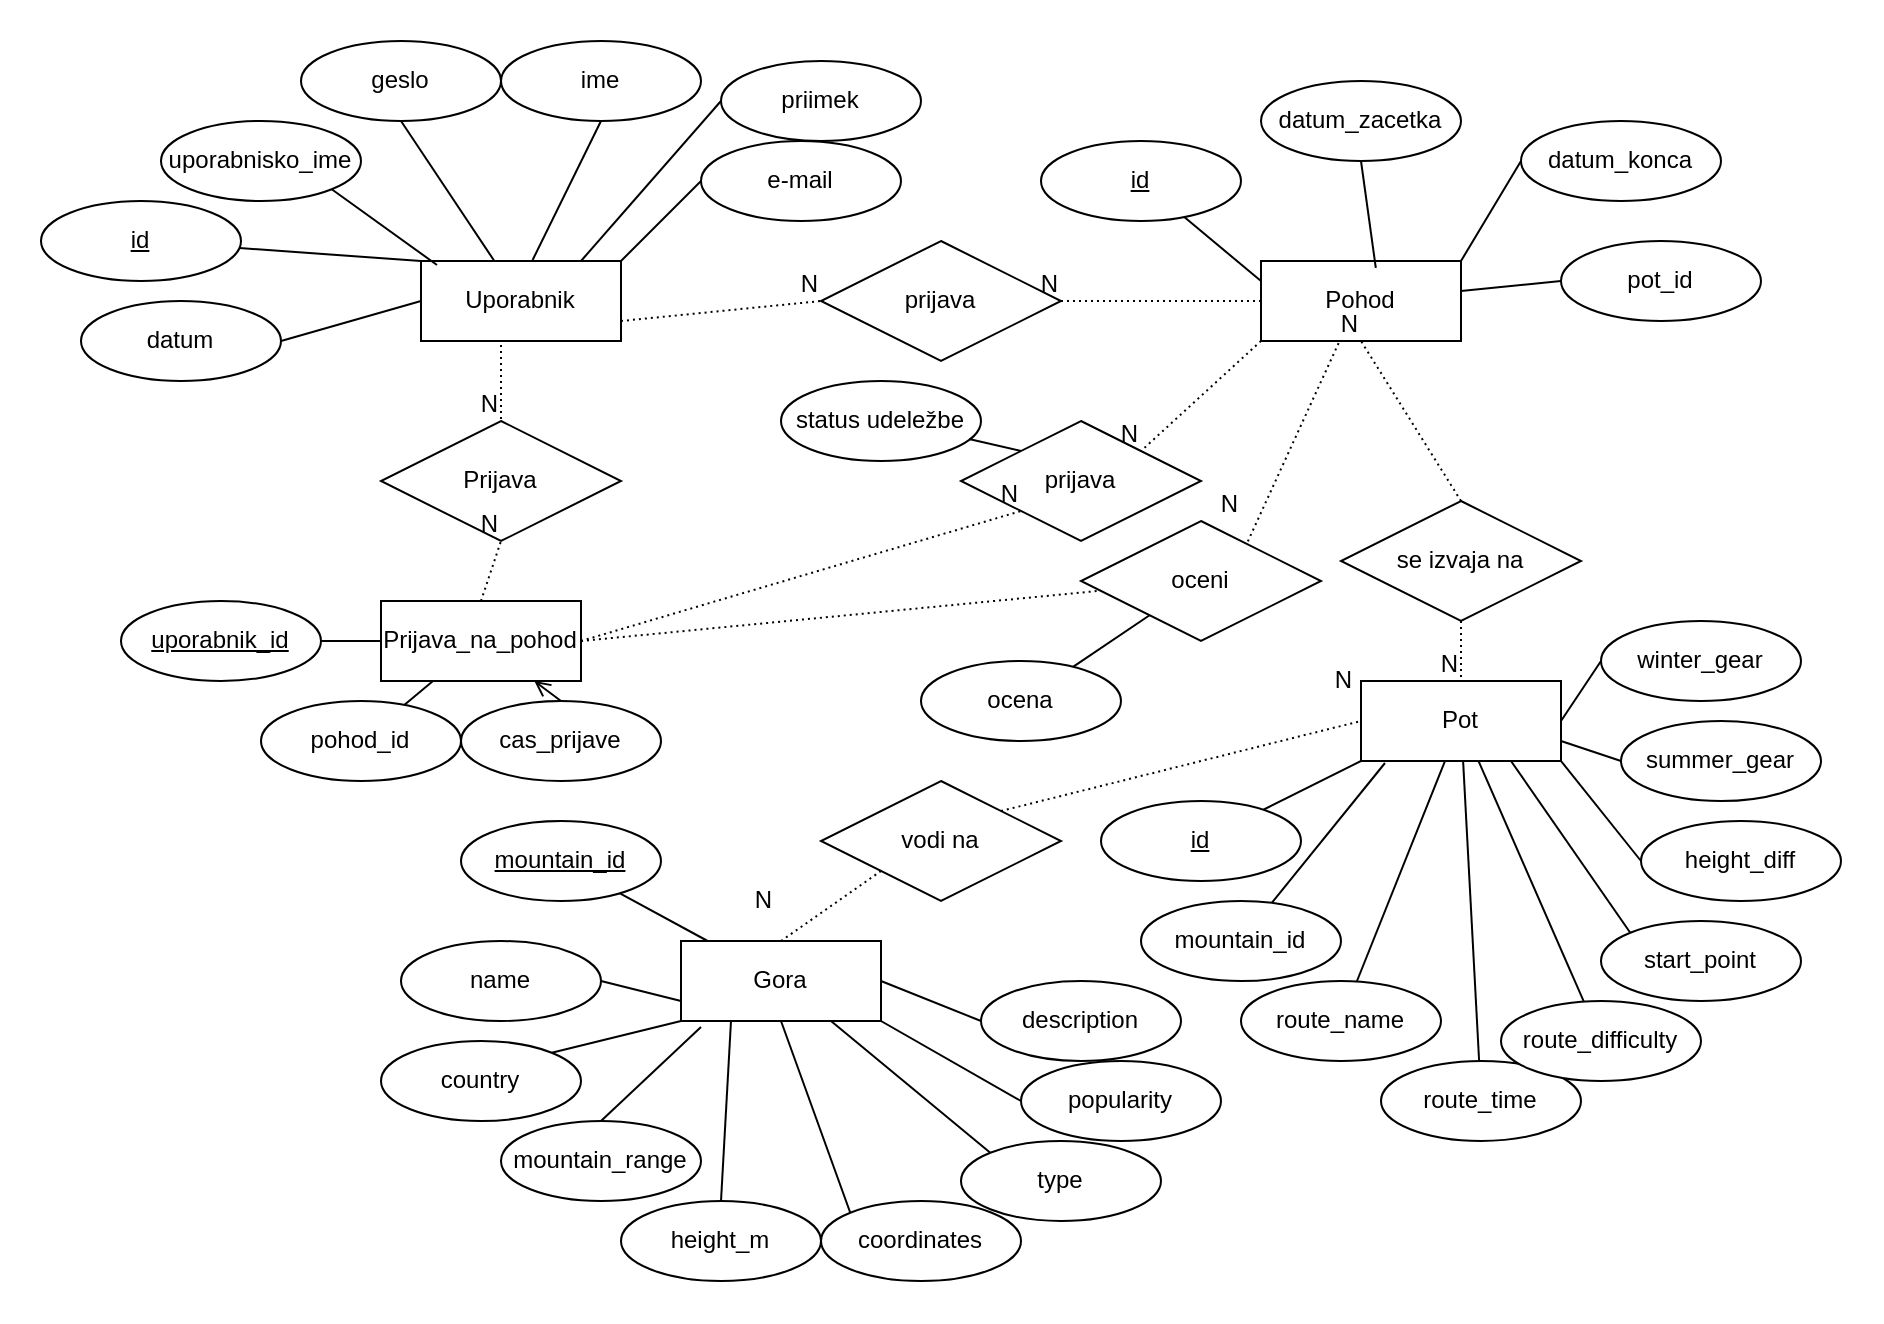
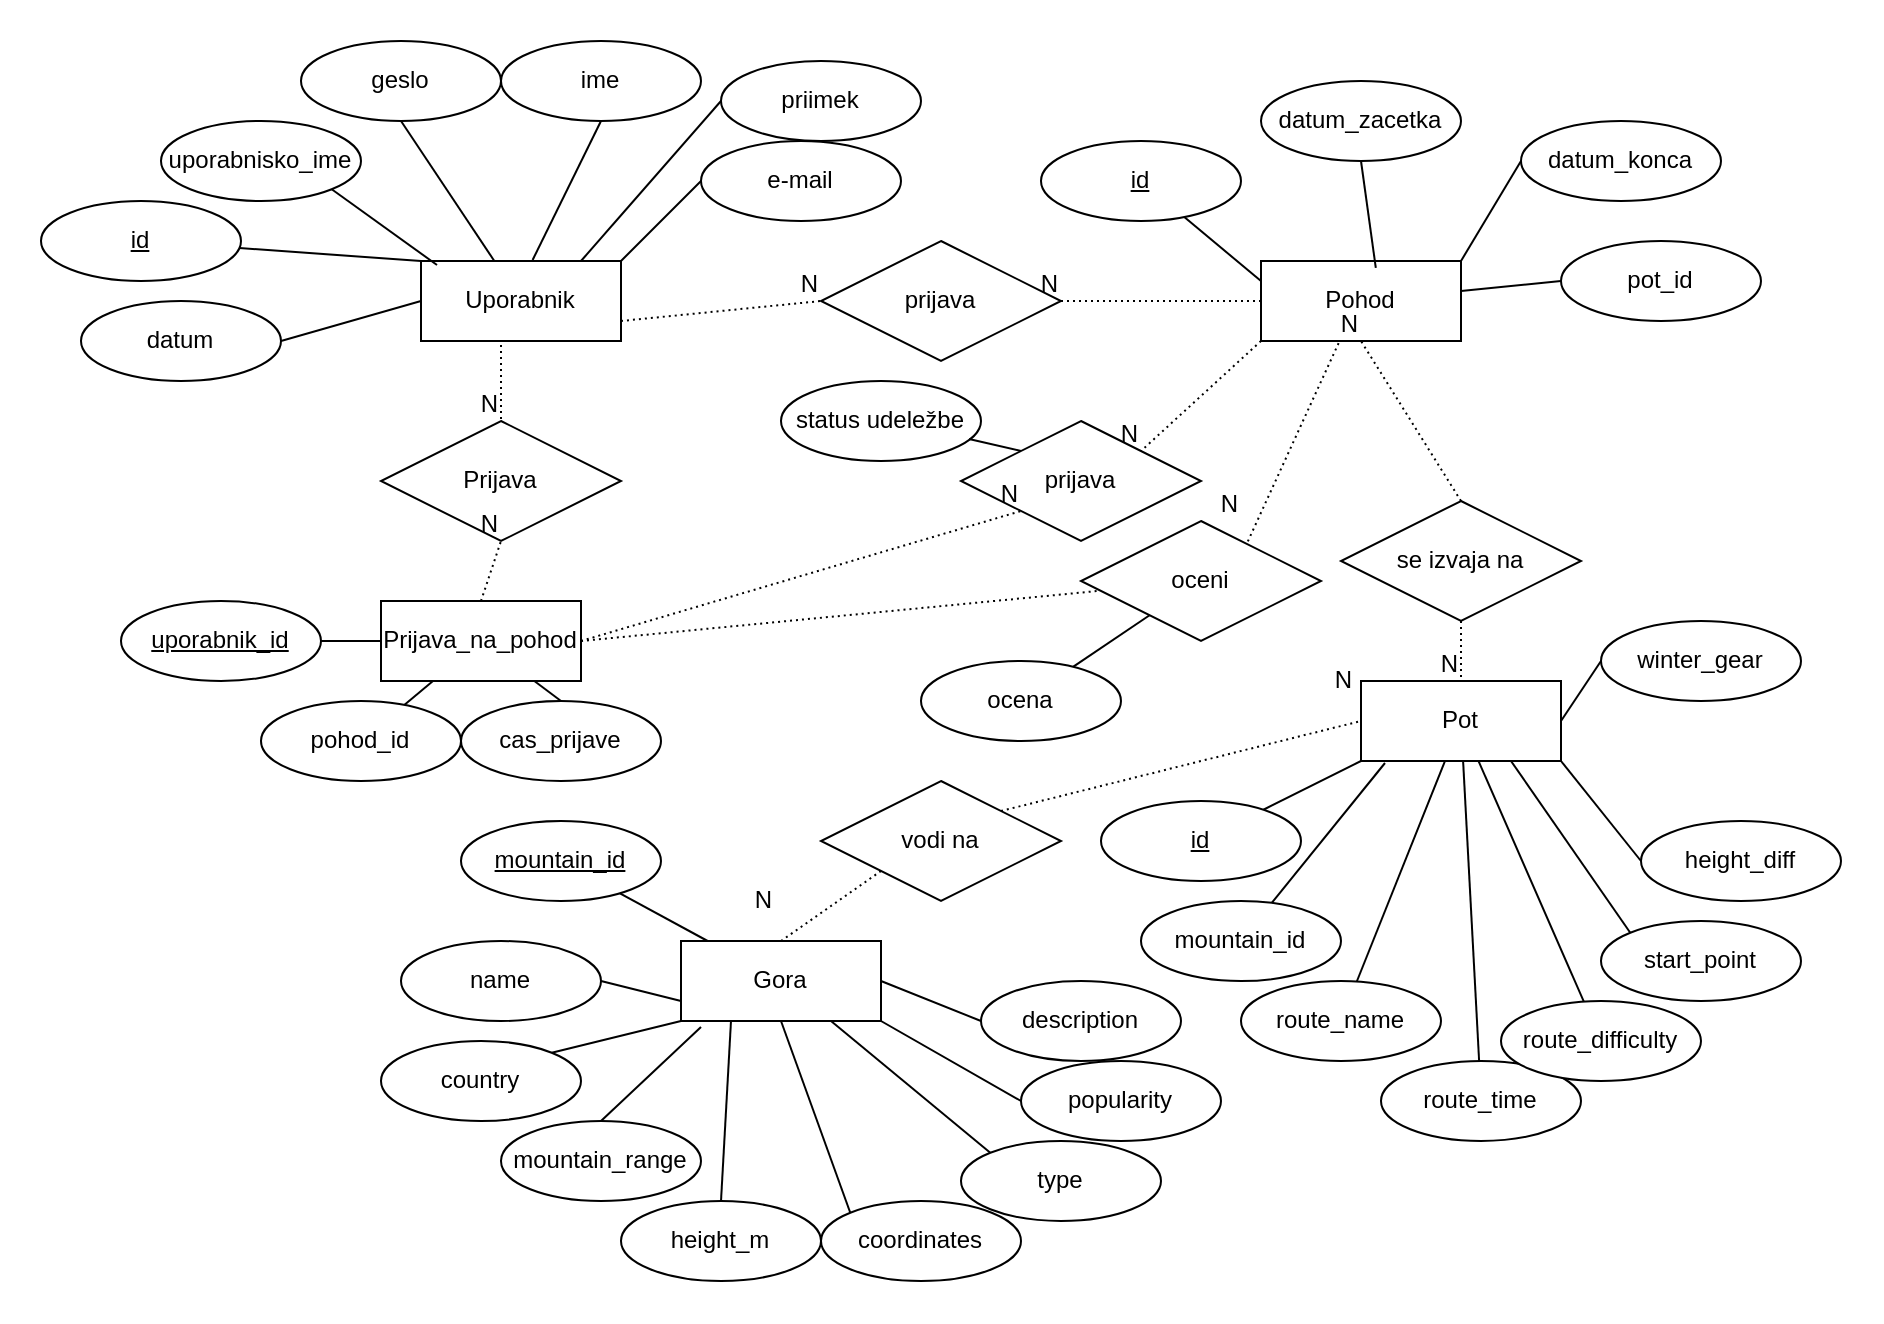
(540, 686) -> (539, 685)
(1591, 751) -> none
(1721, 761) -> none
